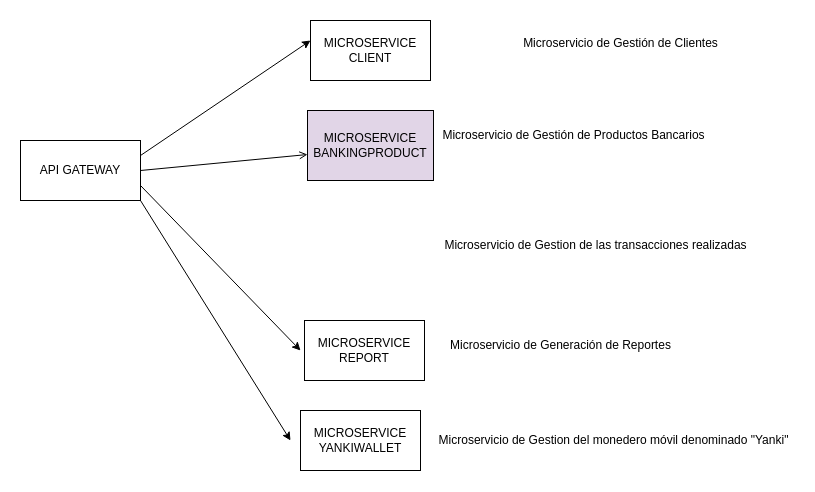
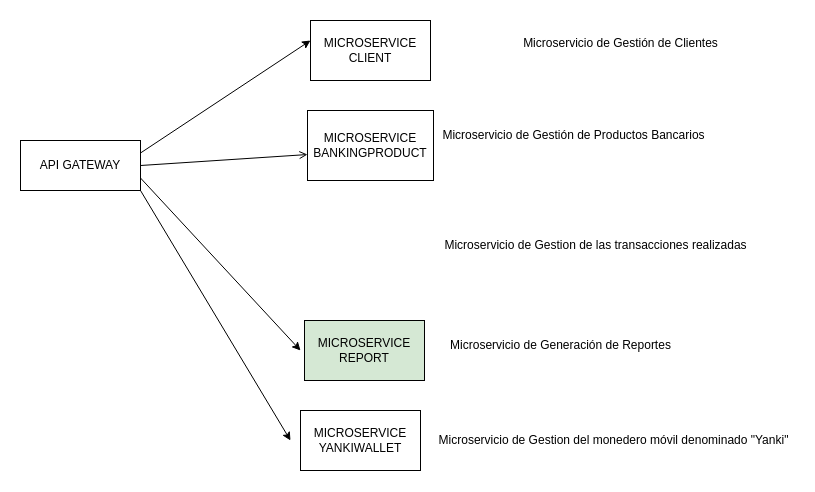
(371, 146) -> (371, 146)
(81, 171) -> (81, 166)
(365, 351) -> (365, 351)
